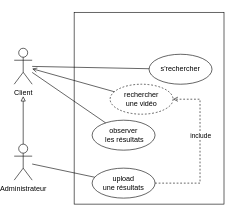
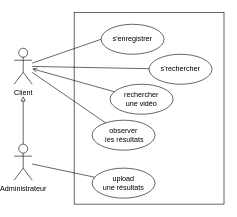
none -> (133, 39)
none -> (67, 51)
(142, 99) -> (142, 99)
(178, 183) -> none
